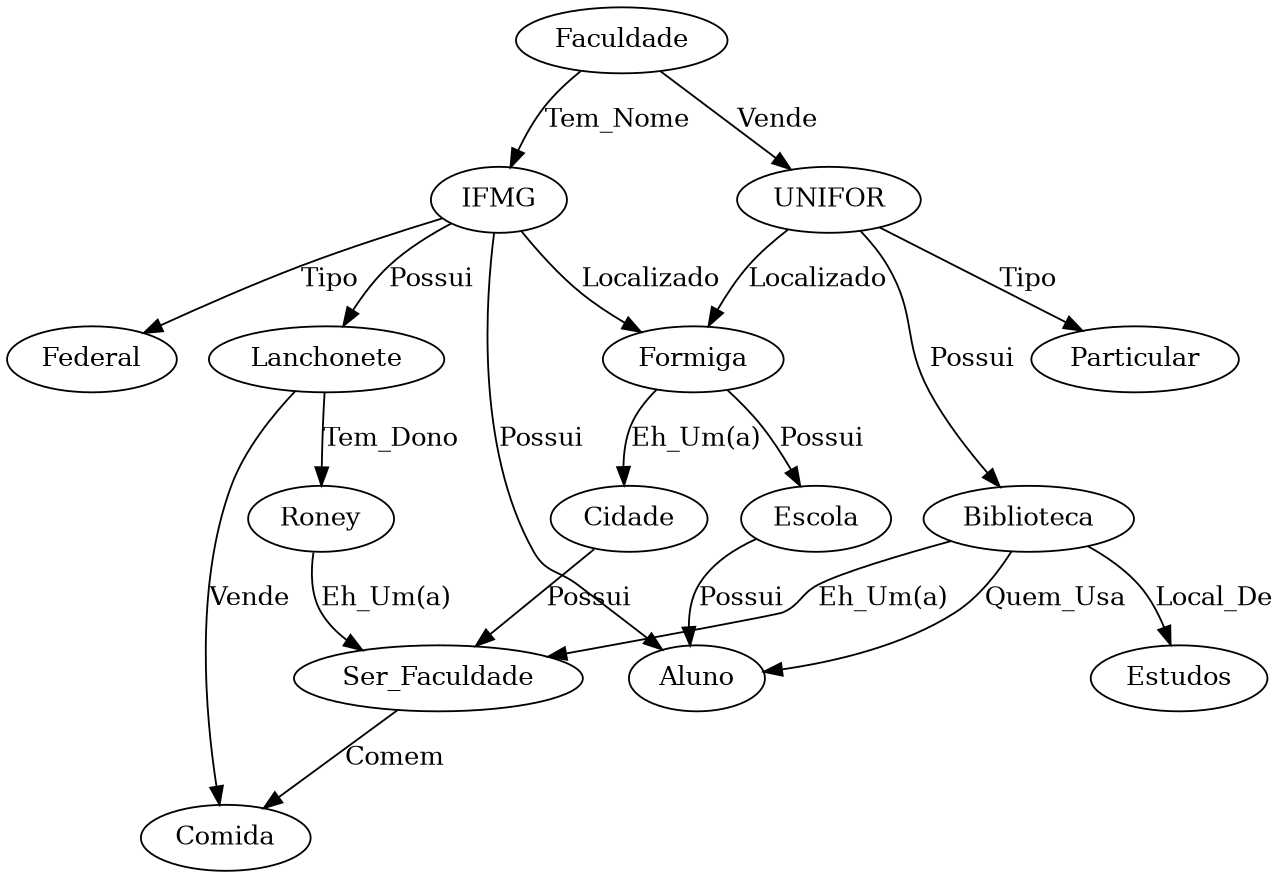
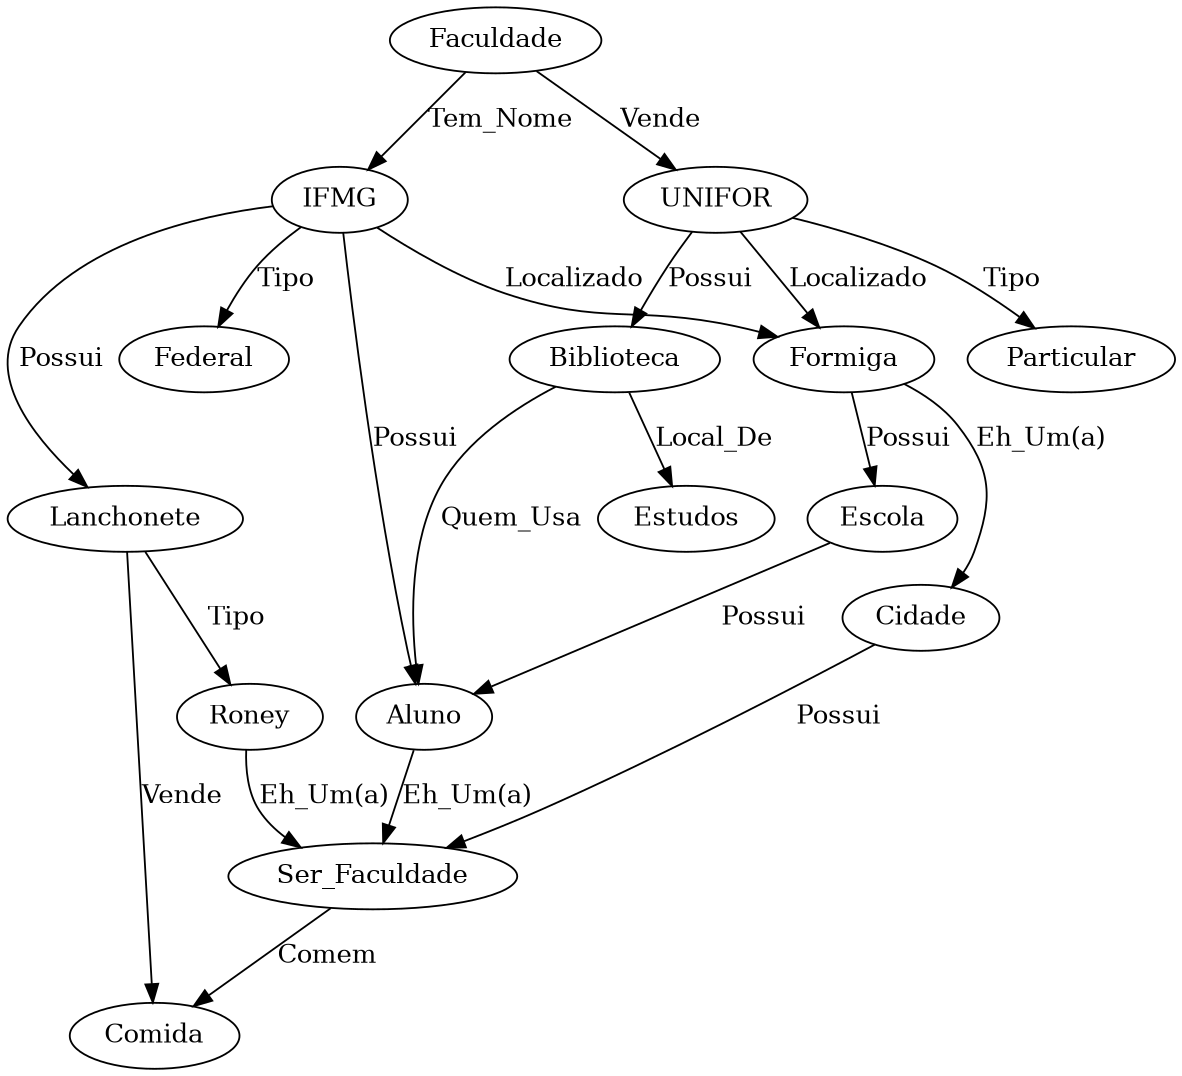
(391, 439) -> (236, 618)
(766, 616) -> (401, 788)
